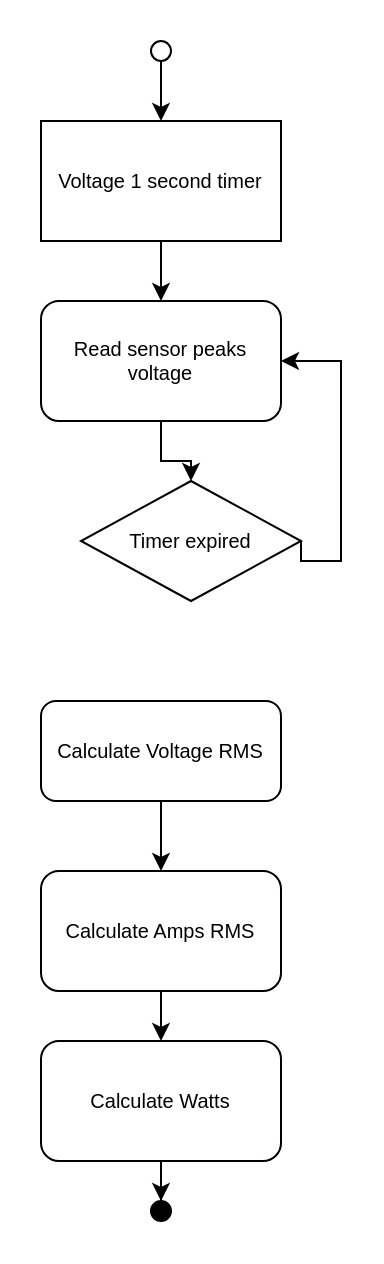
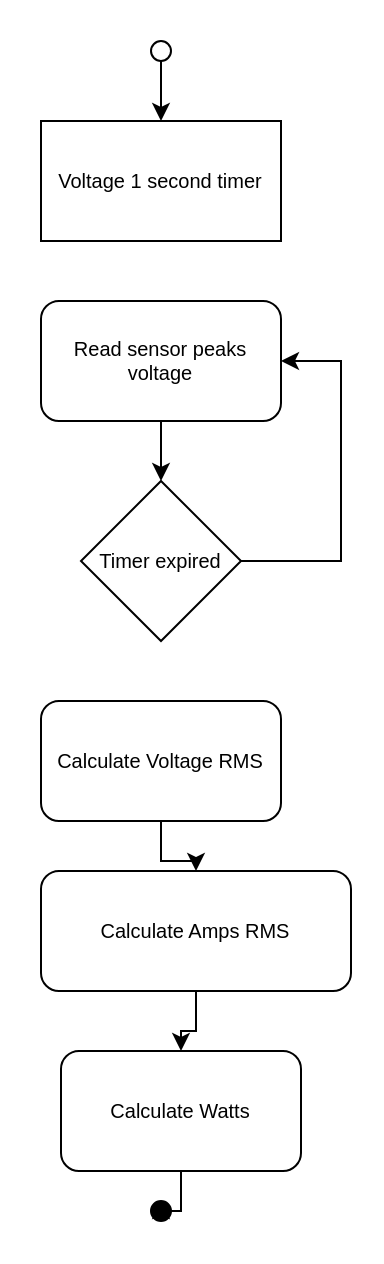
(161, 278) -> none
(191, 541) -> (161, 561)
(161, 751) -> (161, 761)
(161, 931) -> (196, 931)
(161, 1101) -> (181, 1111)
